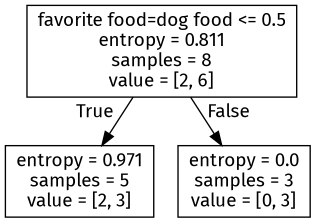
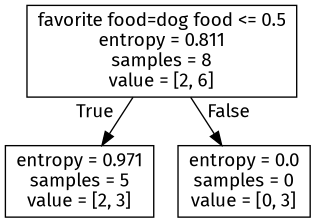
(244, 181) -> (244, 181)
